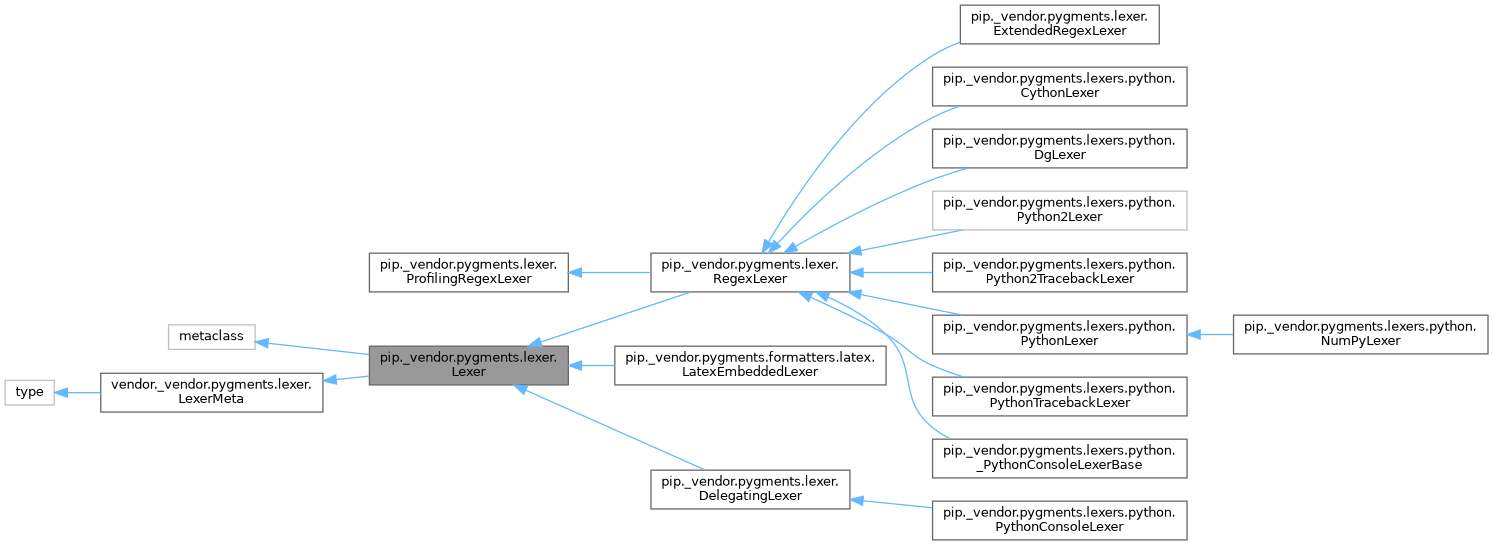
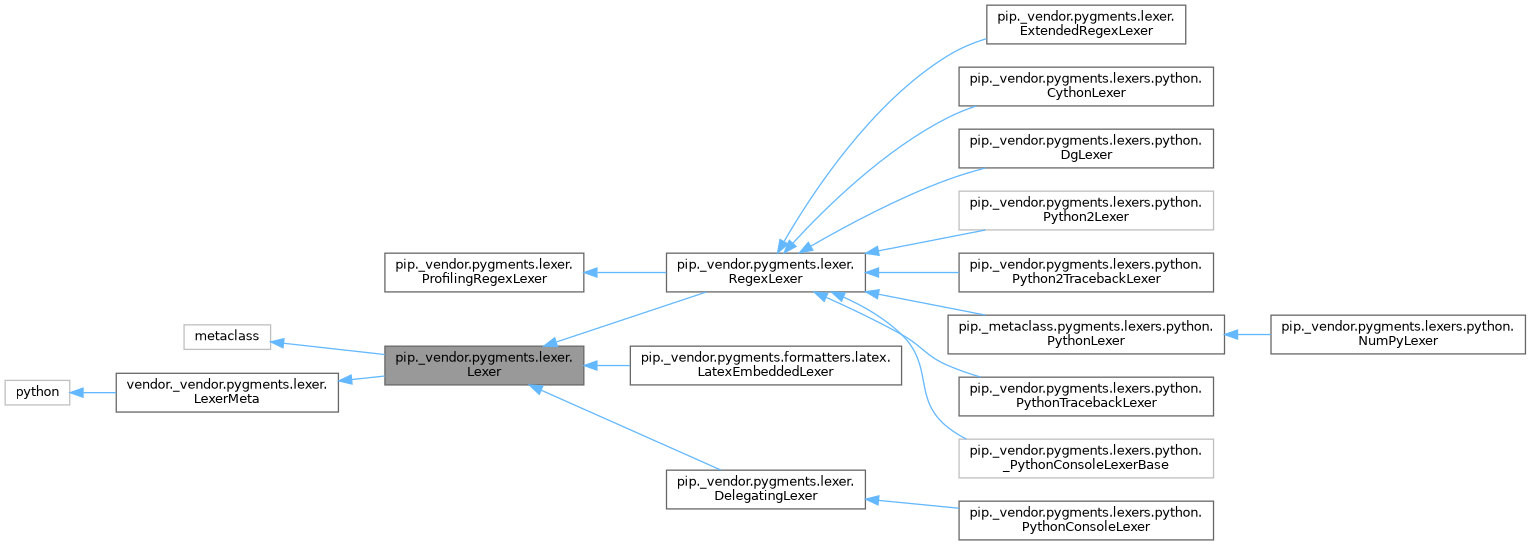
(1060, 335) -> (1086, 335)
(30, 393) -> (37, 393)
(1060, 459) -> (1086, 459)
